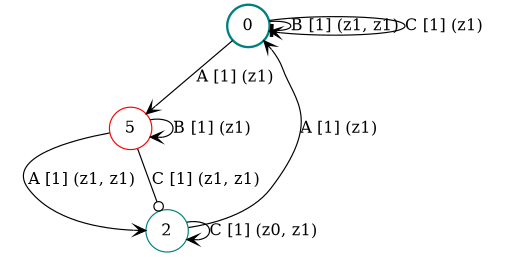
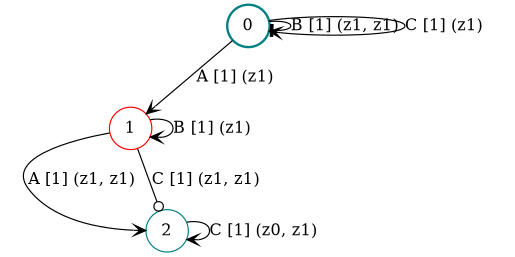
(131, 128) -> (131, 128)
(287, 164) -> none
